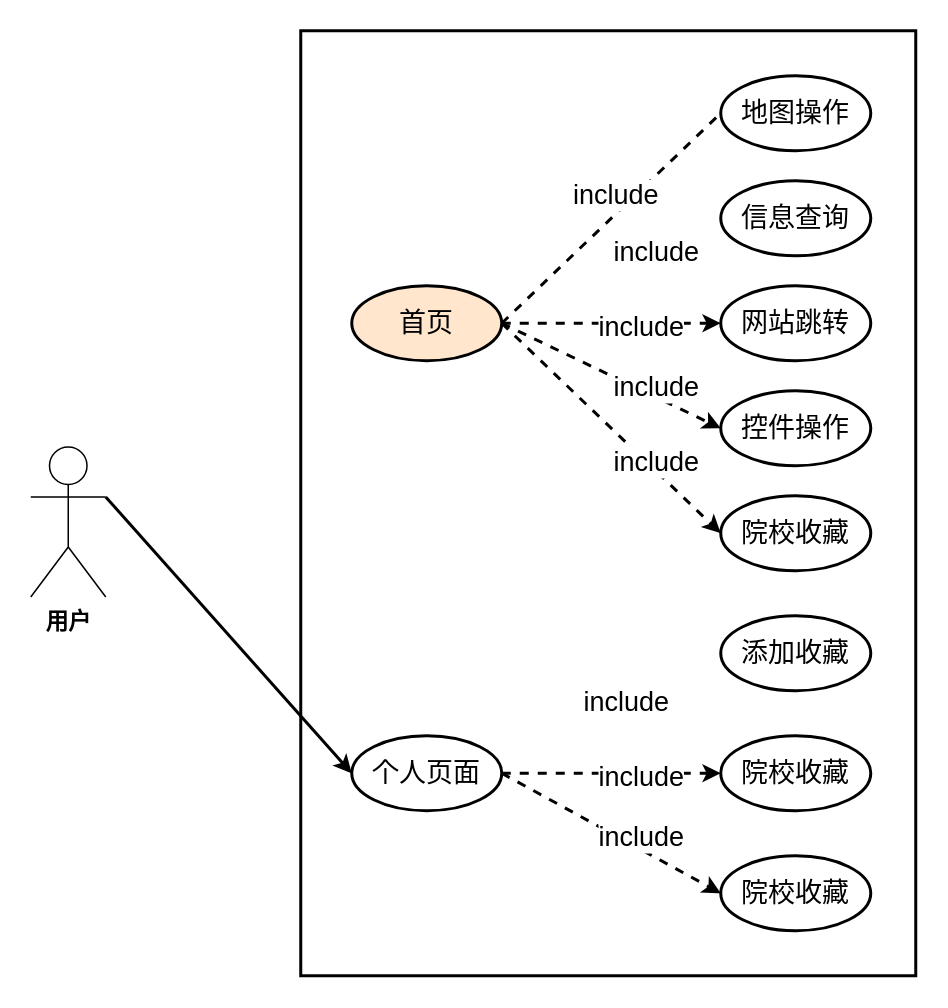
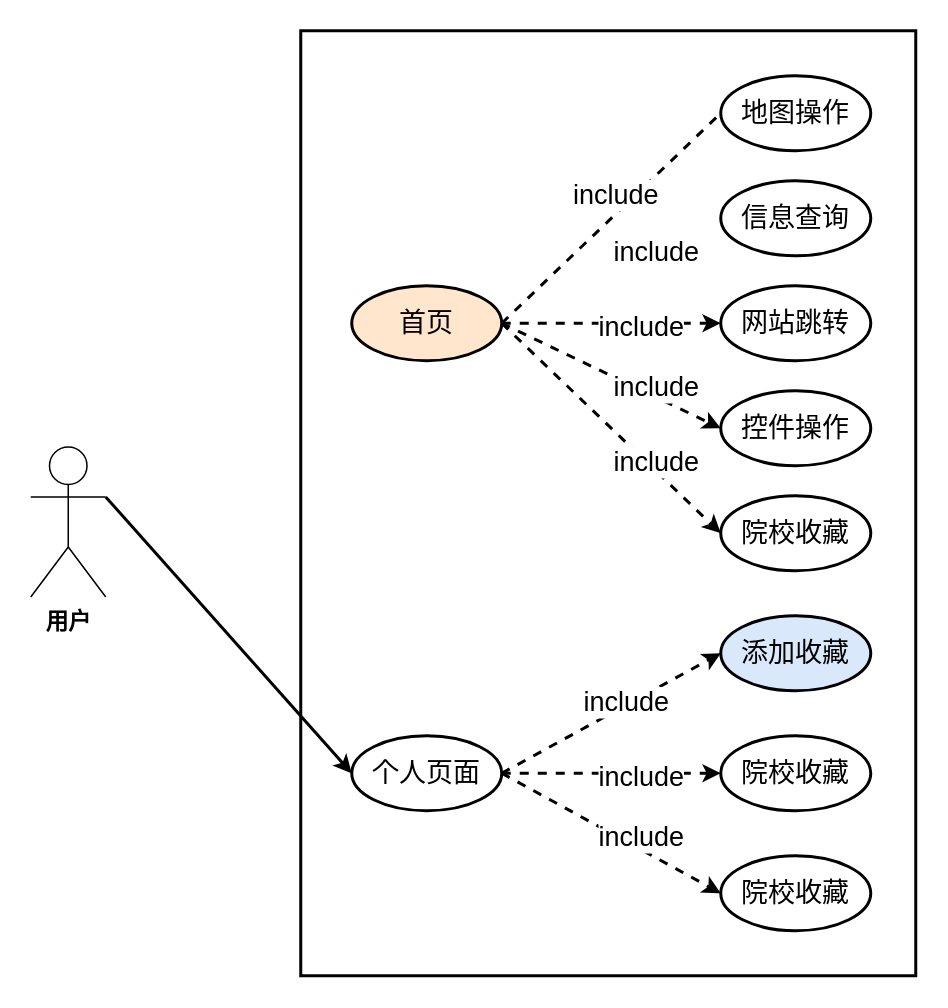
(796, 653) -> (796, 653)
none -> (554, 744)
